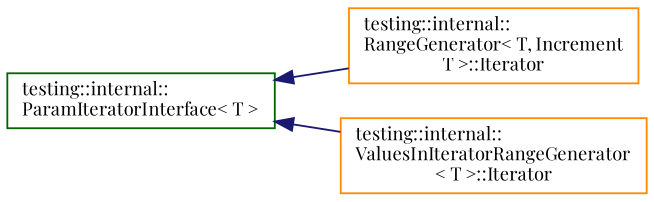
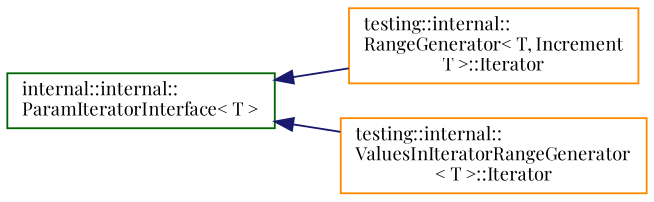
(141, 101) -> (141, 101)
